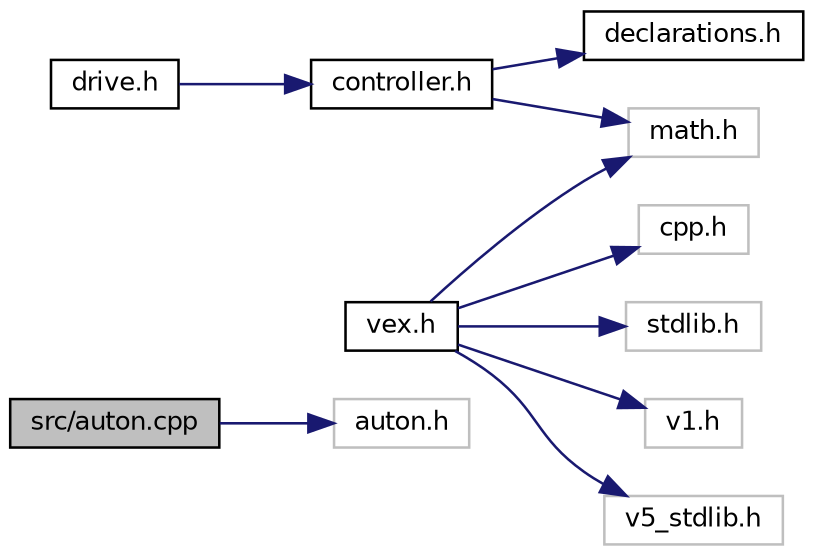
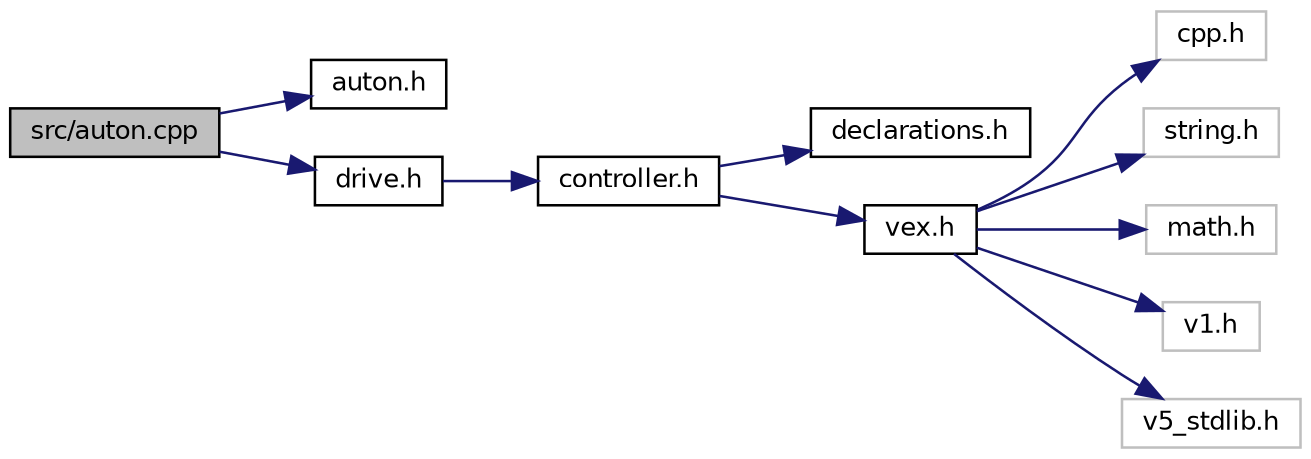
(547, 108) -> (779, 206)
none -> (255, 158)
(694, 326) -> (1211, 133)
(402, 423) -> (379, 84)
